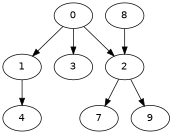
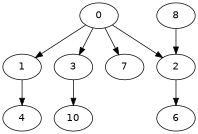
(114, 89) -> (110, 38)
none -> (73, 118)
(150, 118) -> (176, 118)
